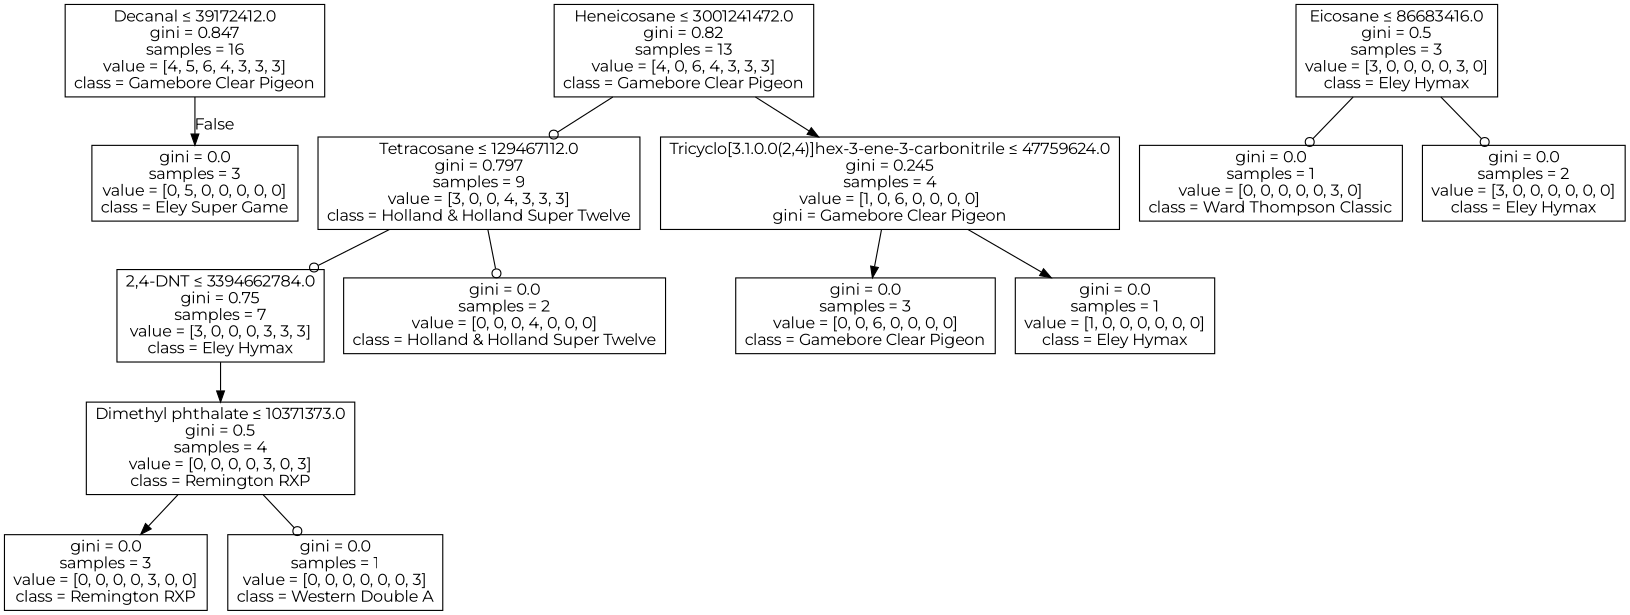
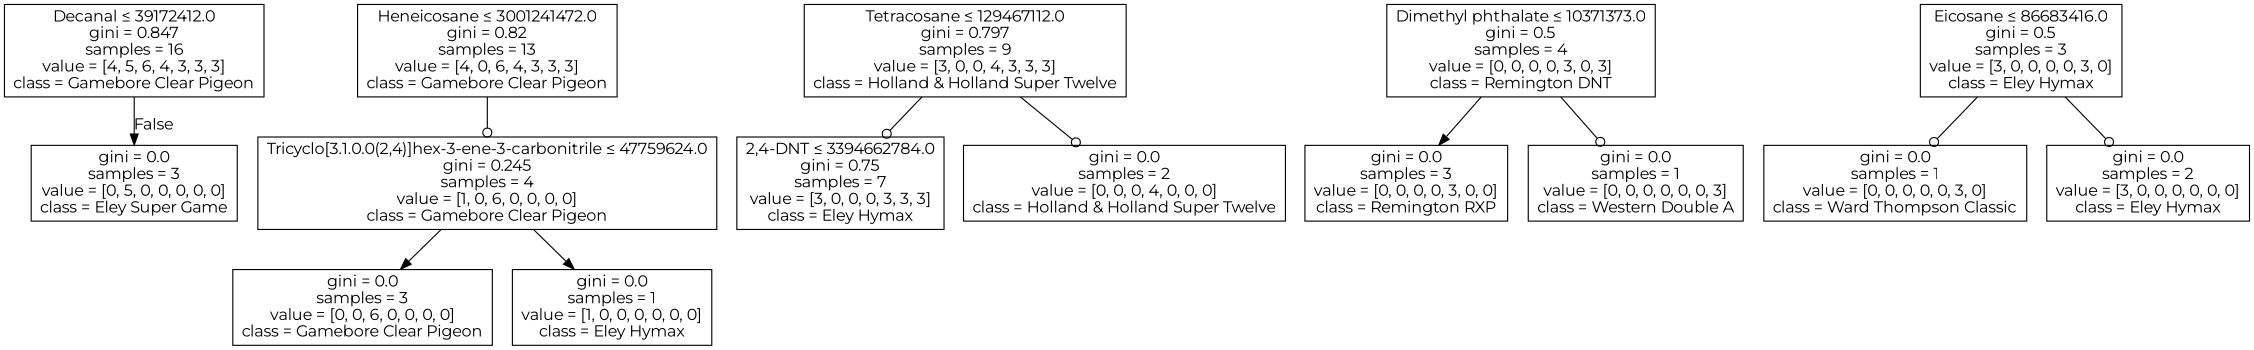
(782, 114) -> (487, 113)
(585, 115) -> none
(890, 216) -> (487, 216)
(221, 376) -> none
(221, 481) -> (1521, 84)
